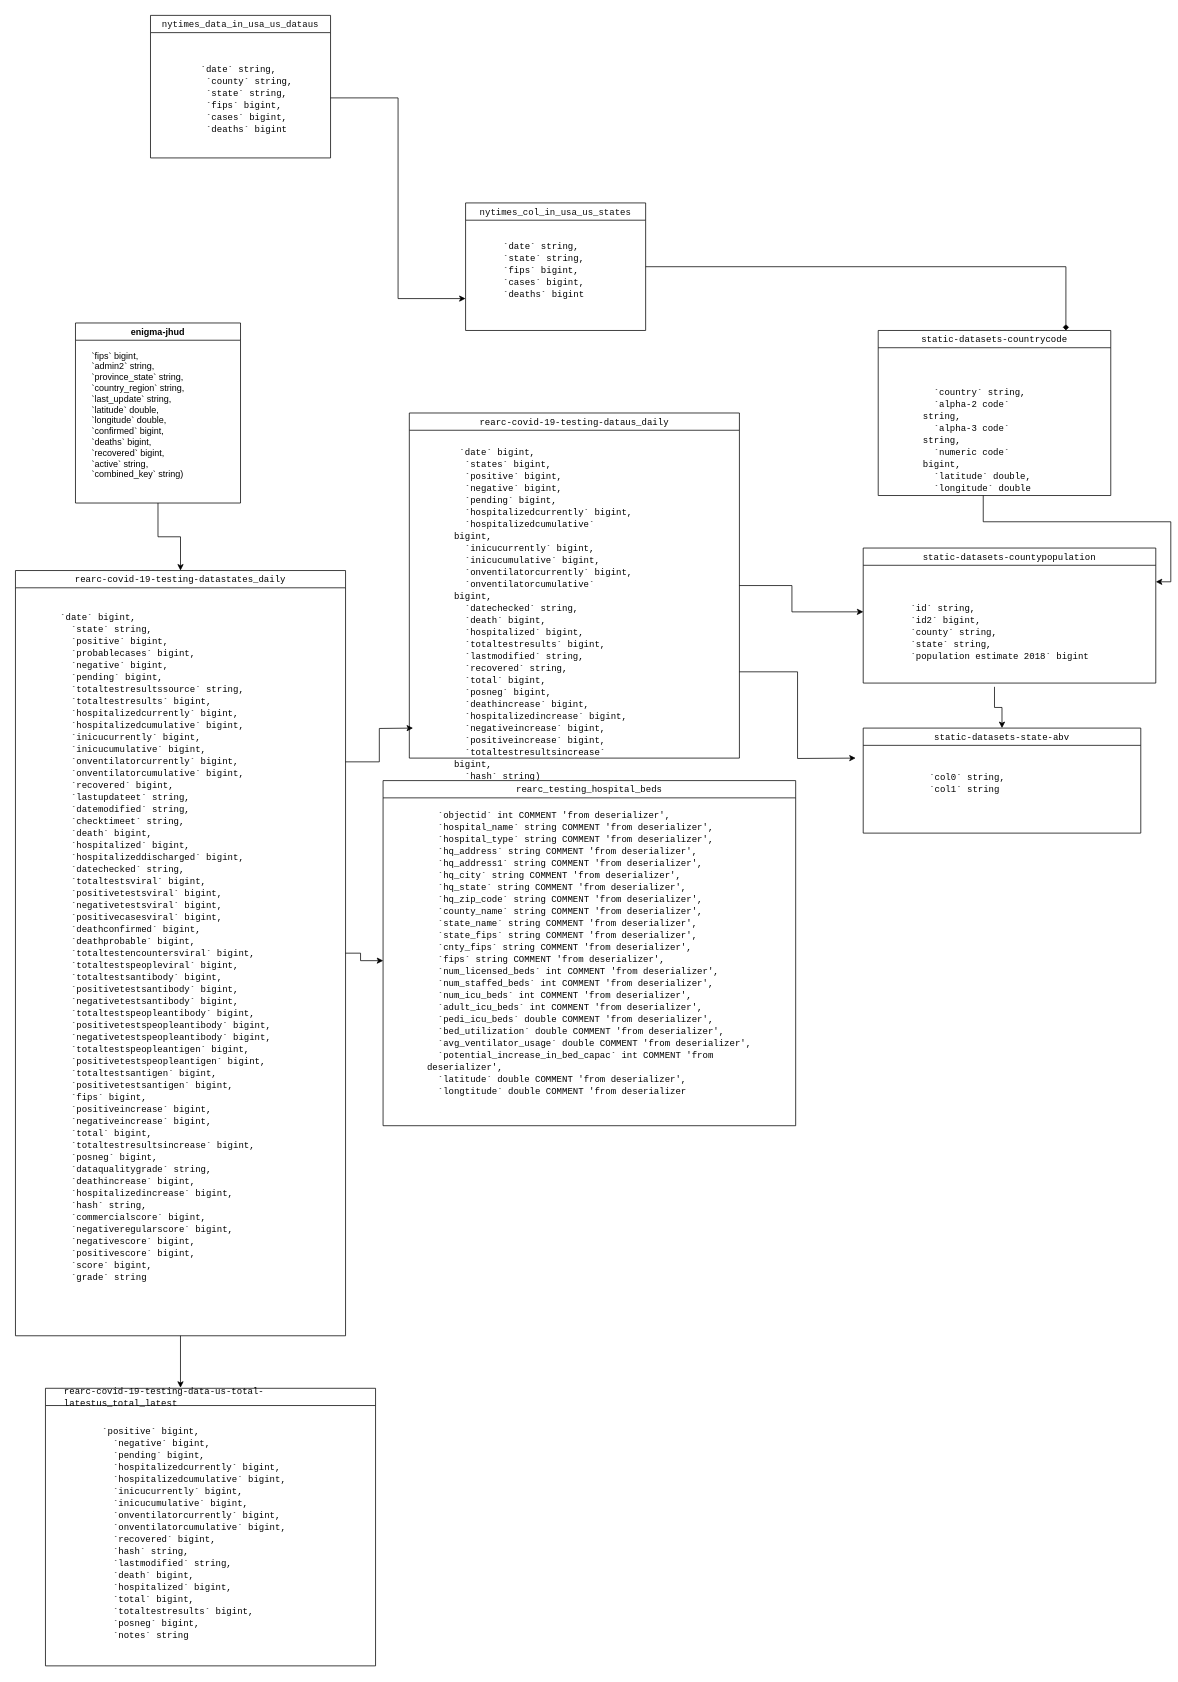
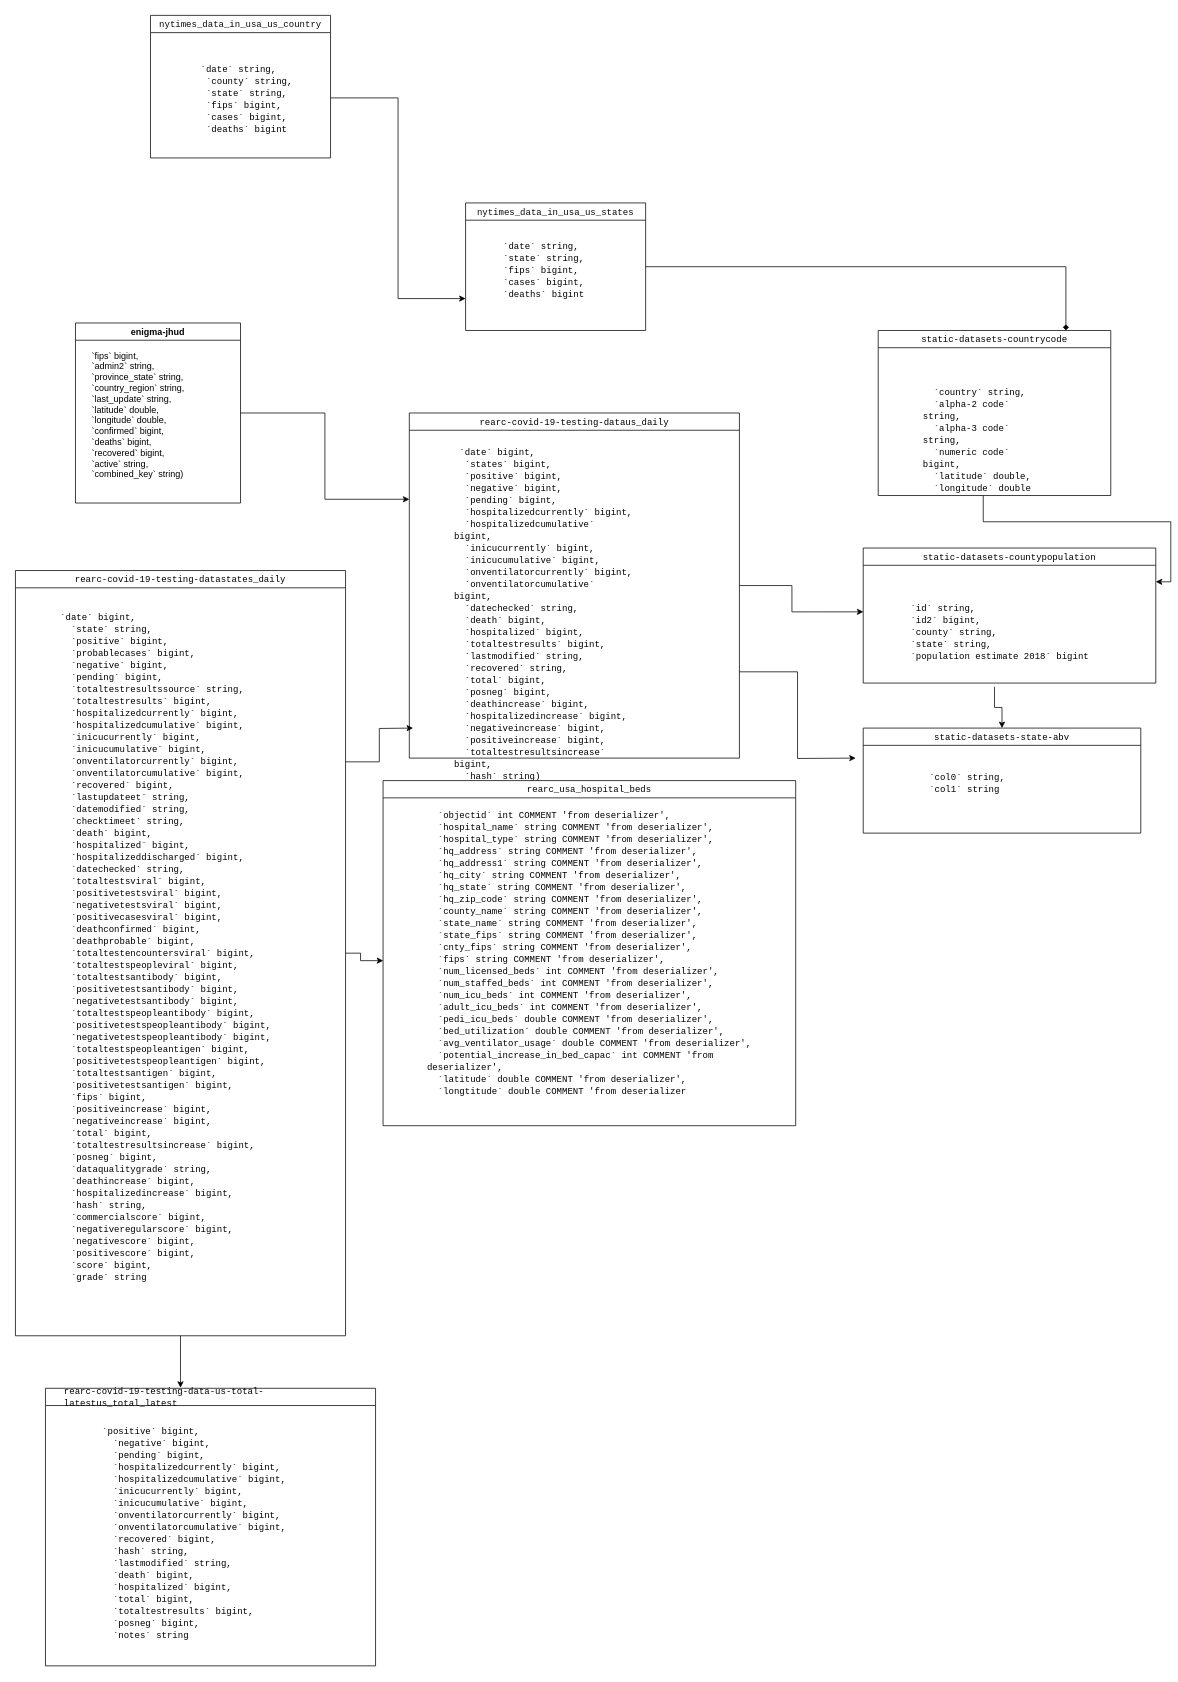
(240, 24) -> (240, 24)
(555, 212) -> (555, 212)
none -> (363, 499)
(180, 538) -> none
(589, 789) -> (589, 789)
